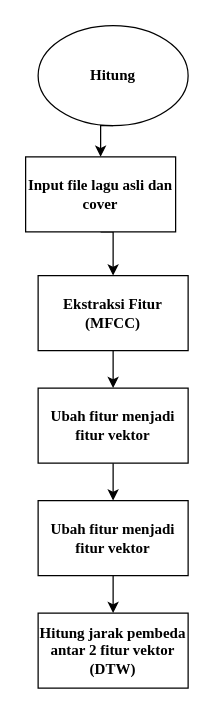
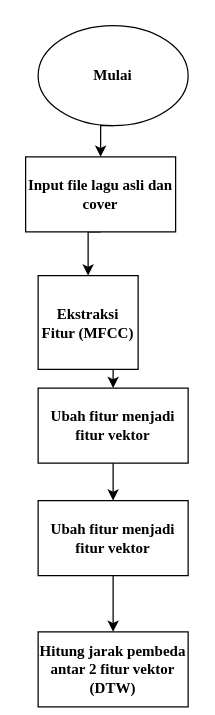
(113, 76) -> (113, 76)
(113, 313) -> (88, 323)
(113, 651) -> (113, 669)
